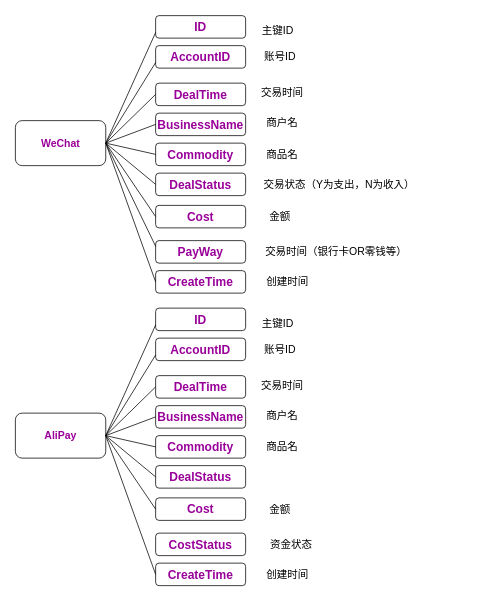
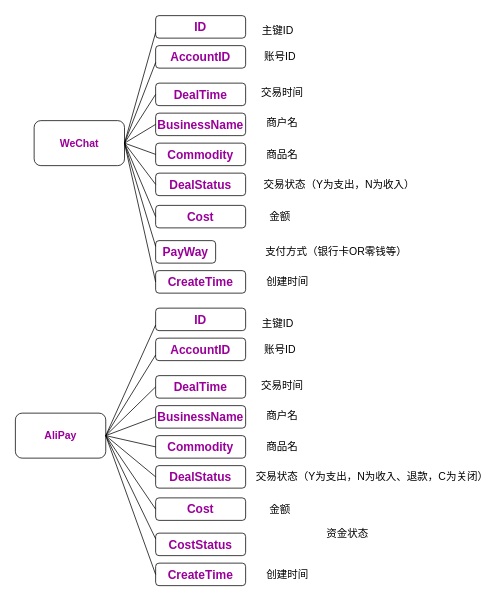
(61, 143) -> (79, 143)
(201, 252) -> (186, 252)
(336, 252) -> (336, 252)
none -> (372, 477)
none -> (133, 492)
(291, 544) -> (348, 533)
